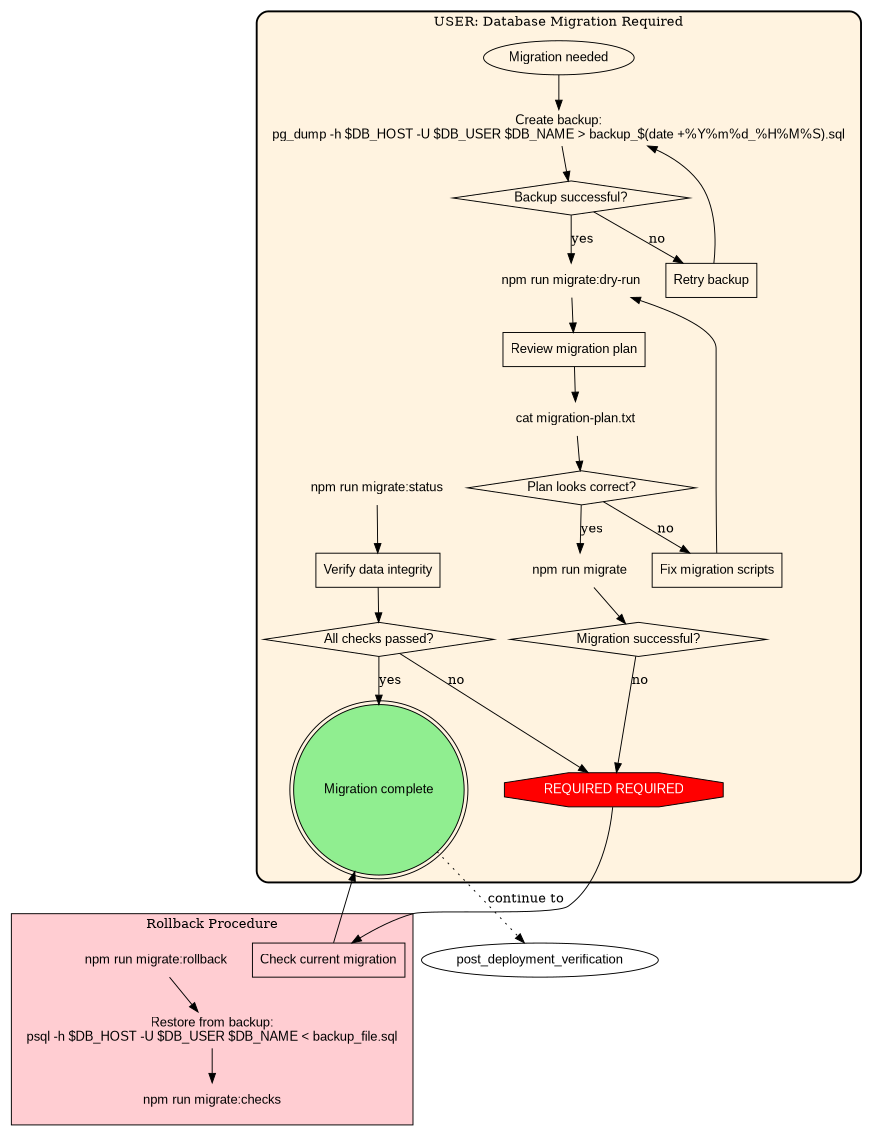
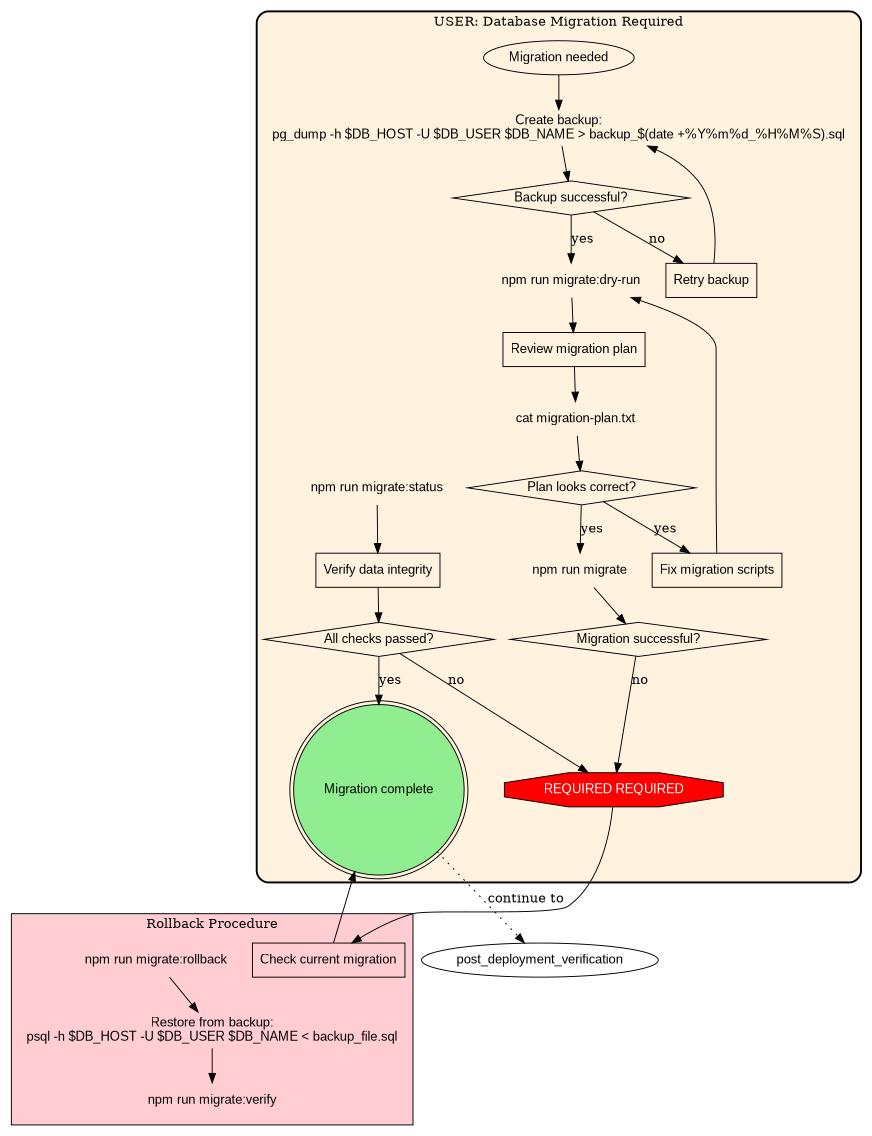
(666, 529) -> (666, 529)
(212, 1100) -> (212, 1100)
